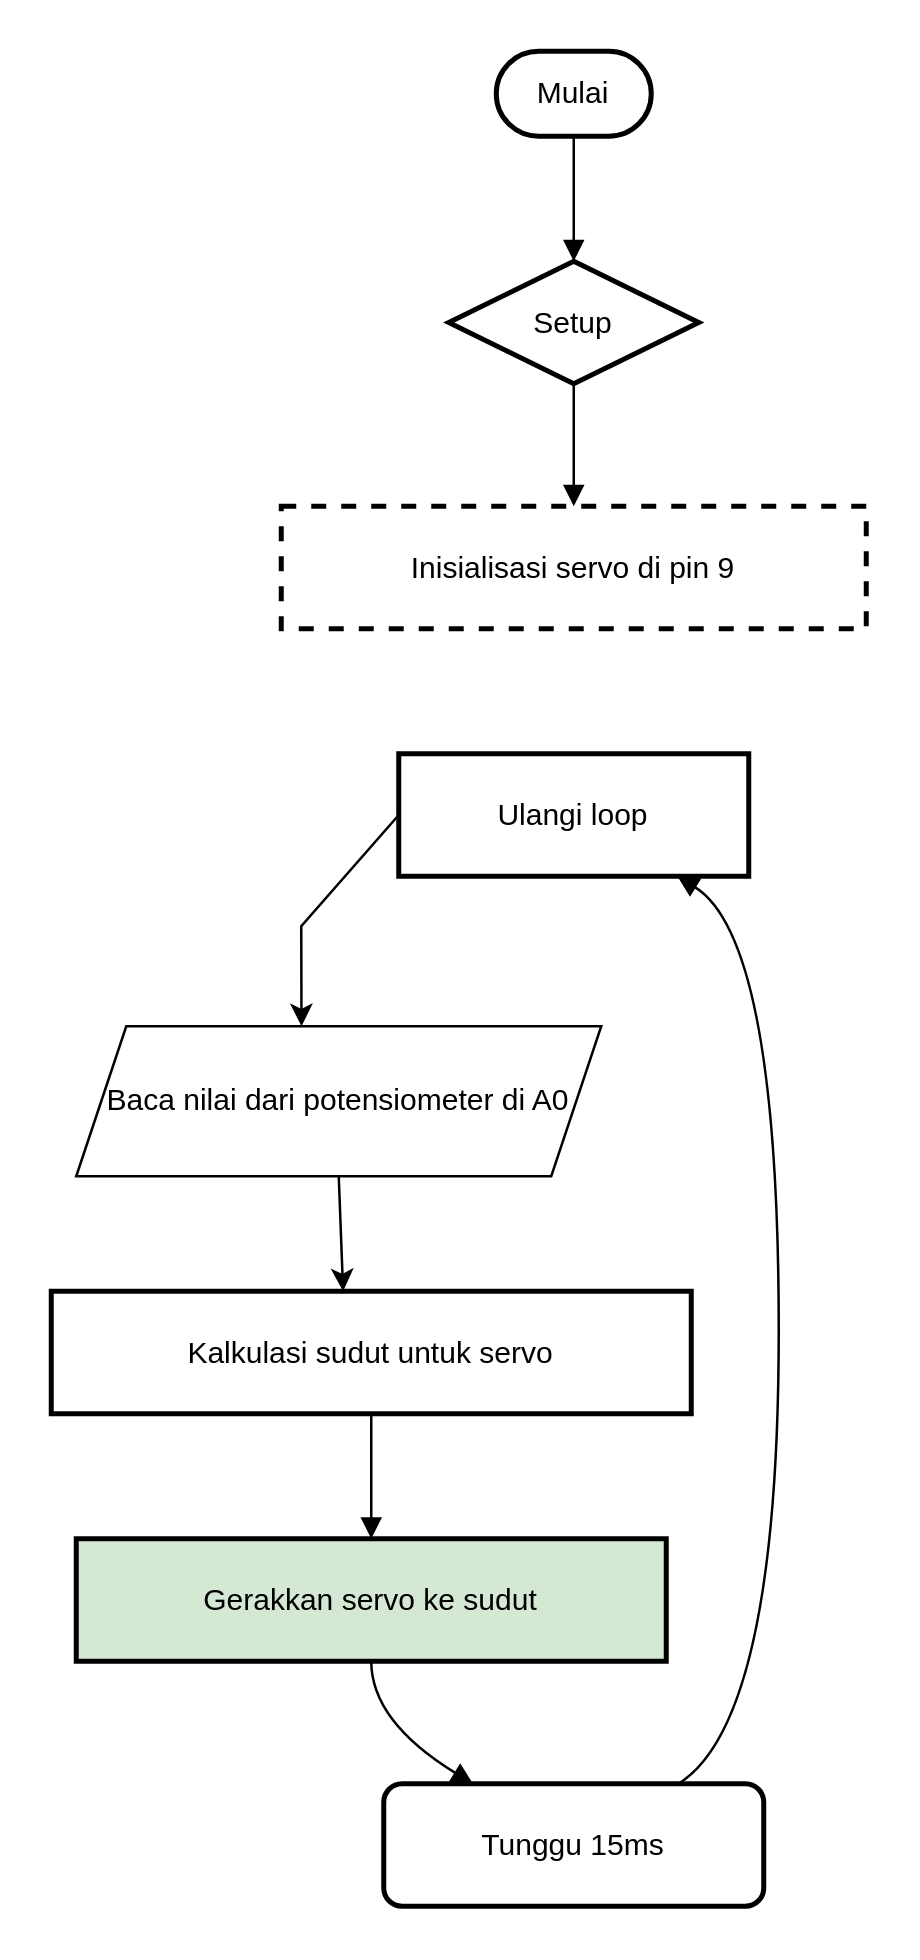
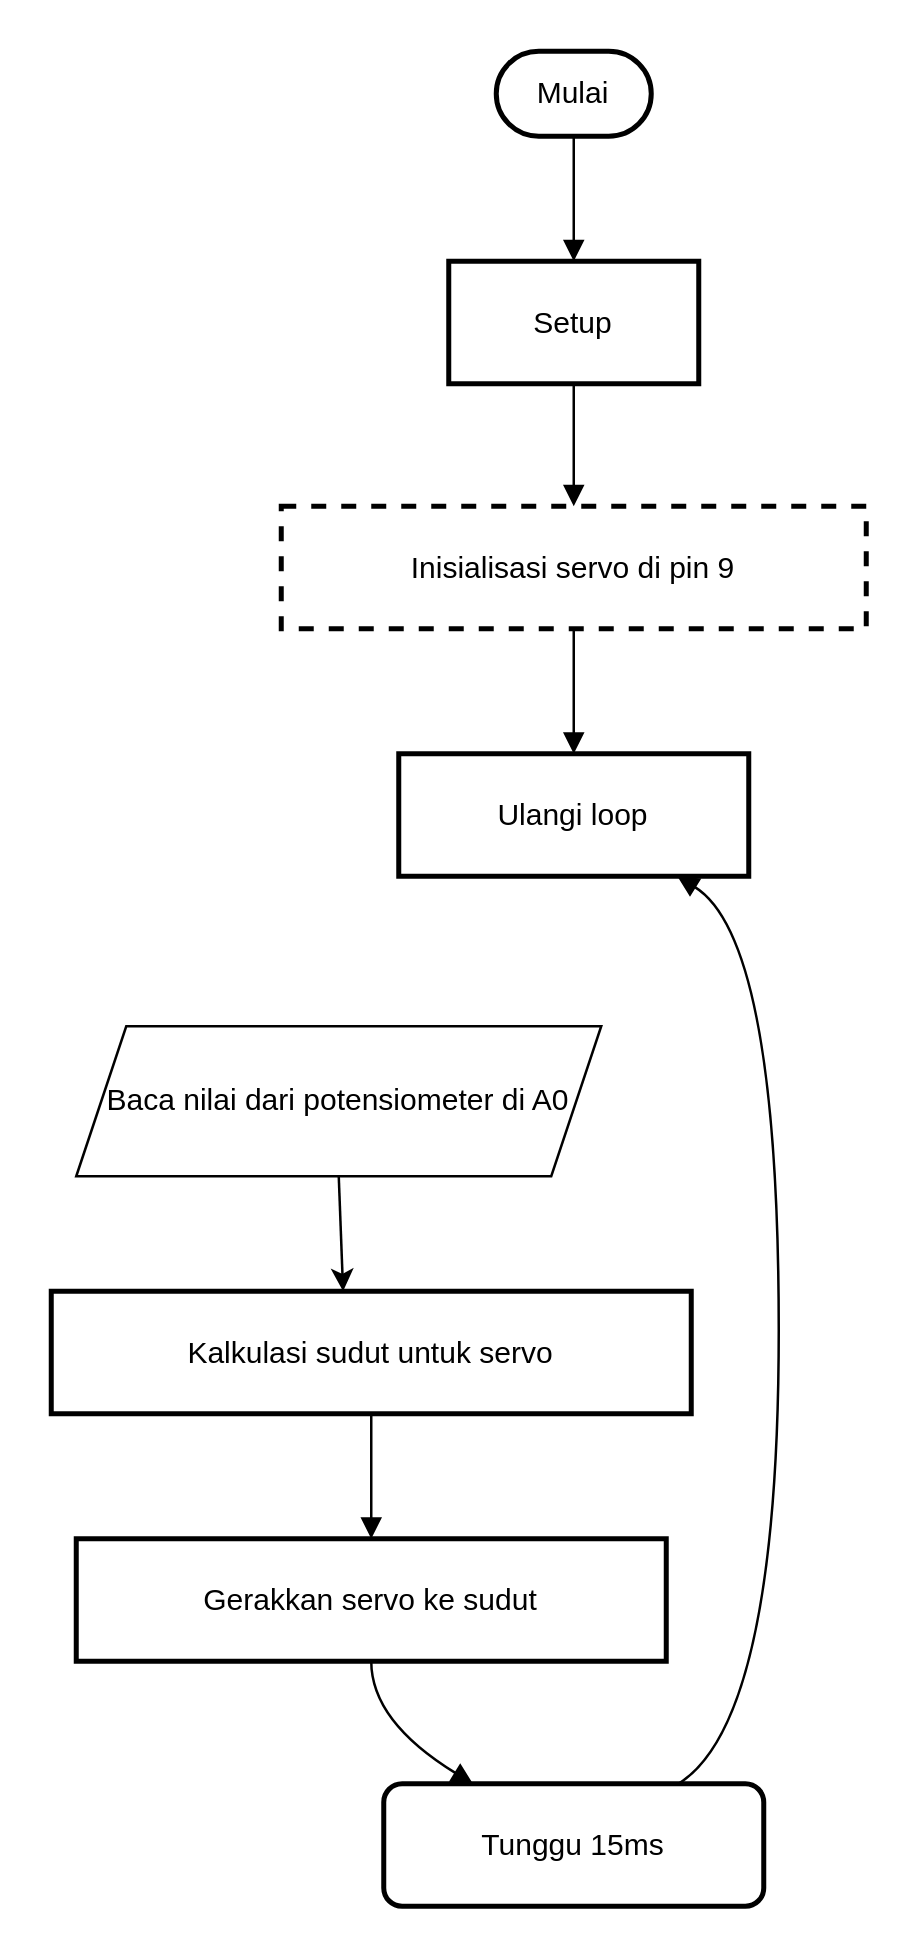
(574, 323) -> (574, 323)
none -> (574, 681)
(322, 903) -> none
(371, 1600) -> (371, 1600)
